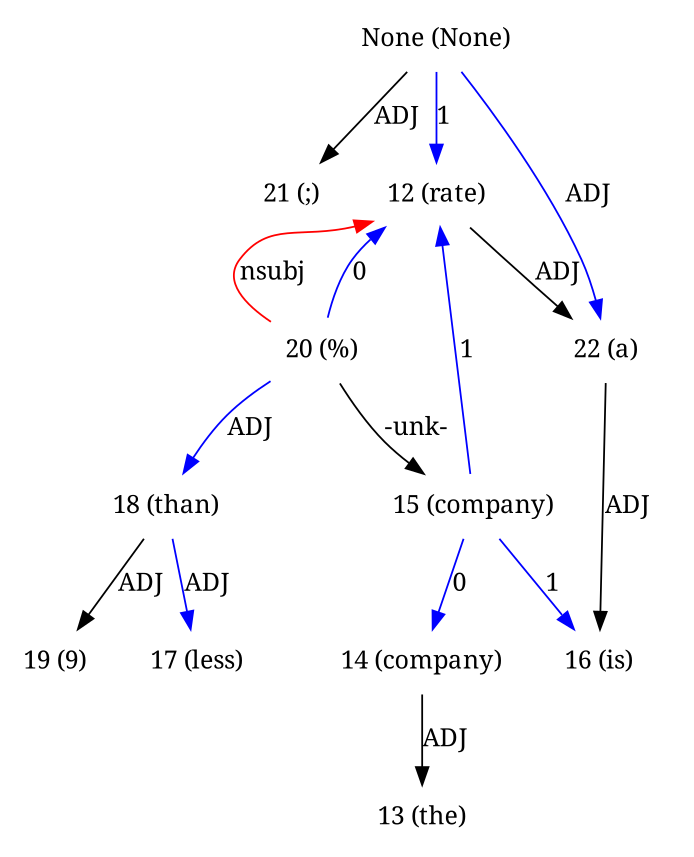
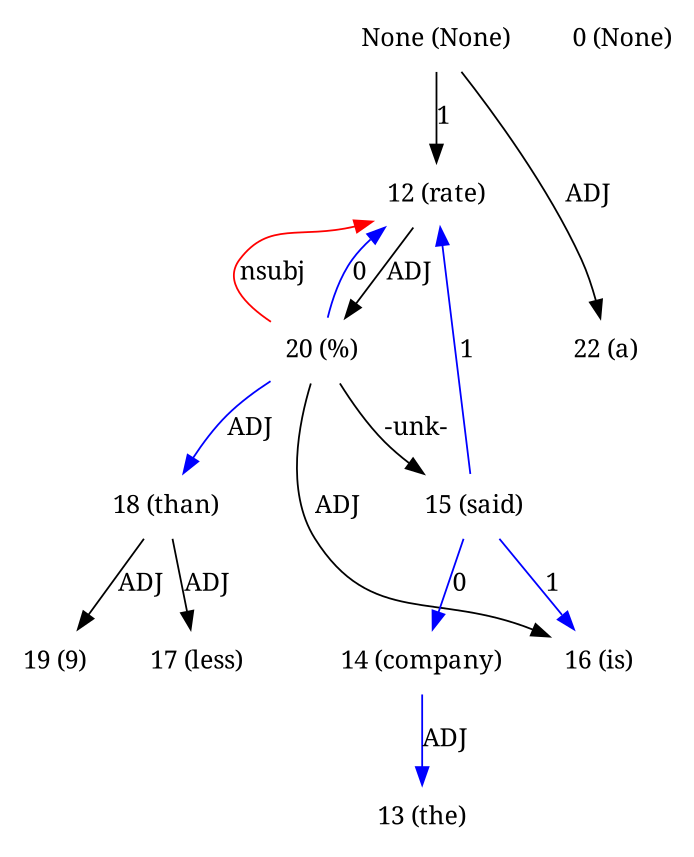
none -> (623, 39)
(436, 108) -> (436, 108)
(538, 181) -> (538, 181)
(292, 195) -> none
(514, 267) -> (385, 266)
(603, 497) -> (342, 571)
(474, 506) -> (474, 506)
(180, 575) -> (180, 575)
(422, 731) -> (422, 731)
